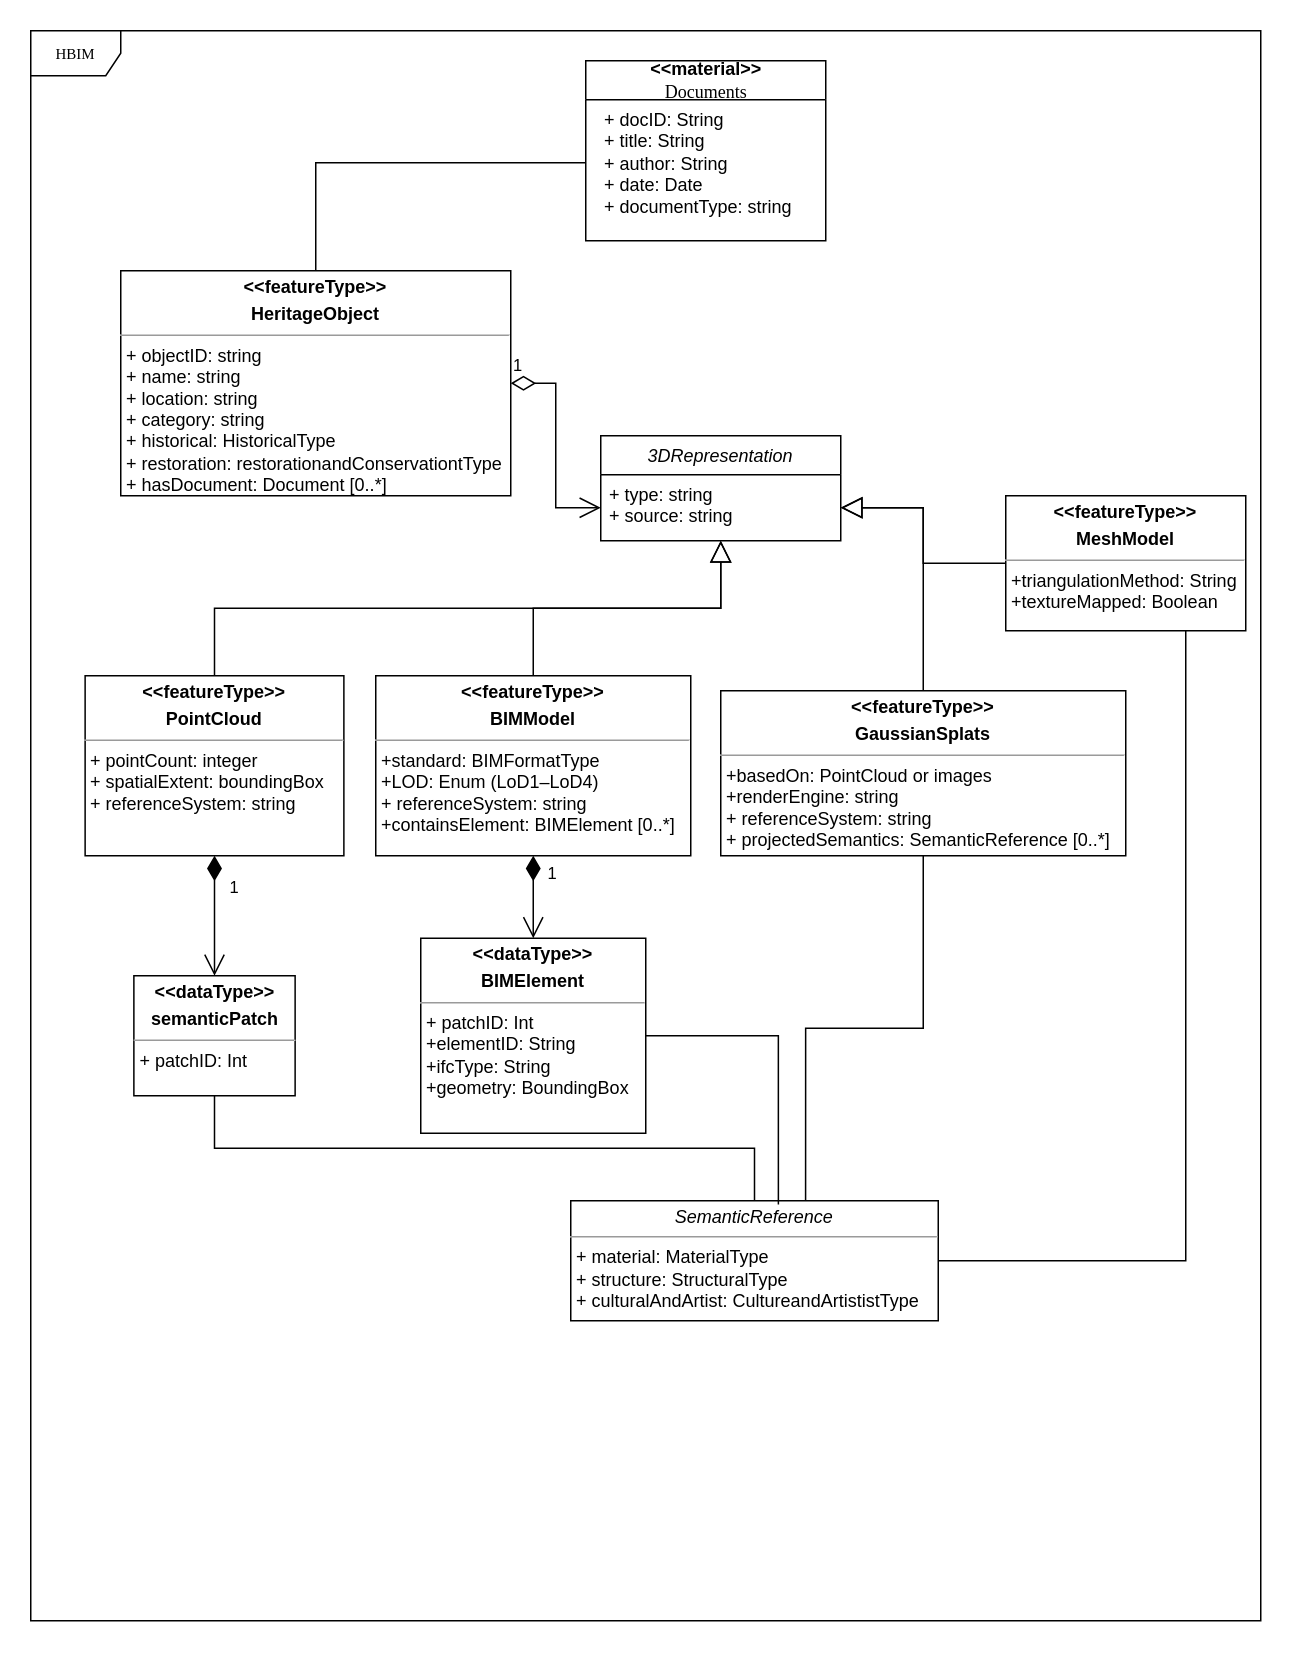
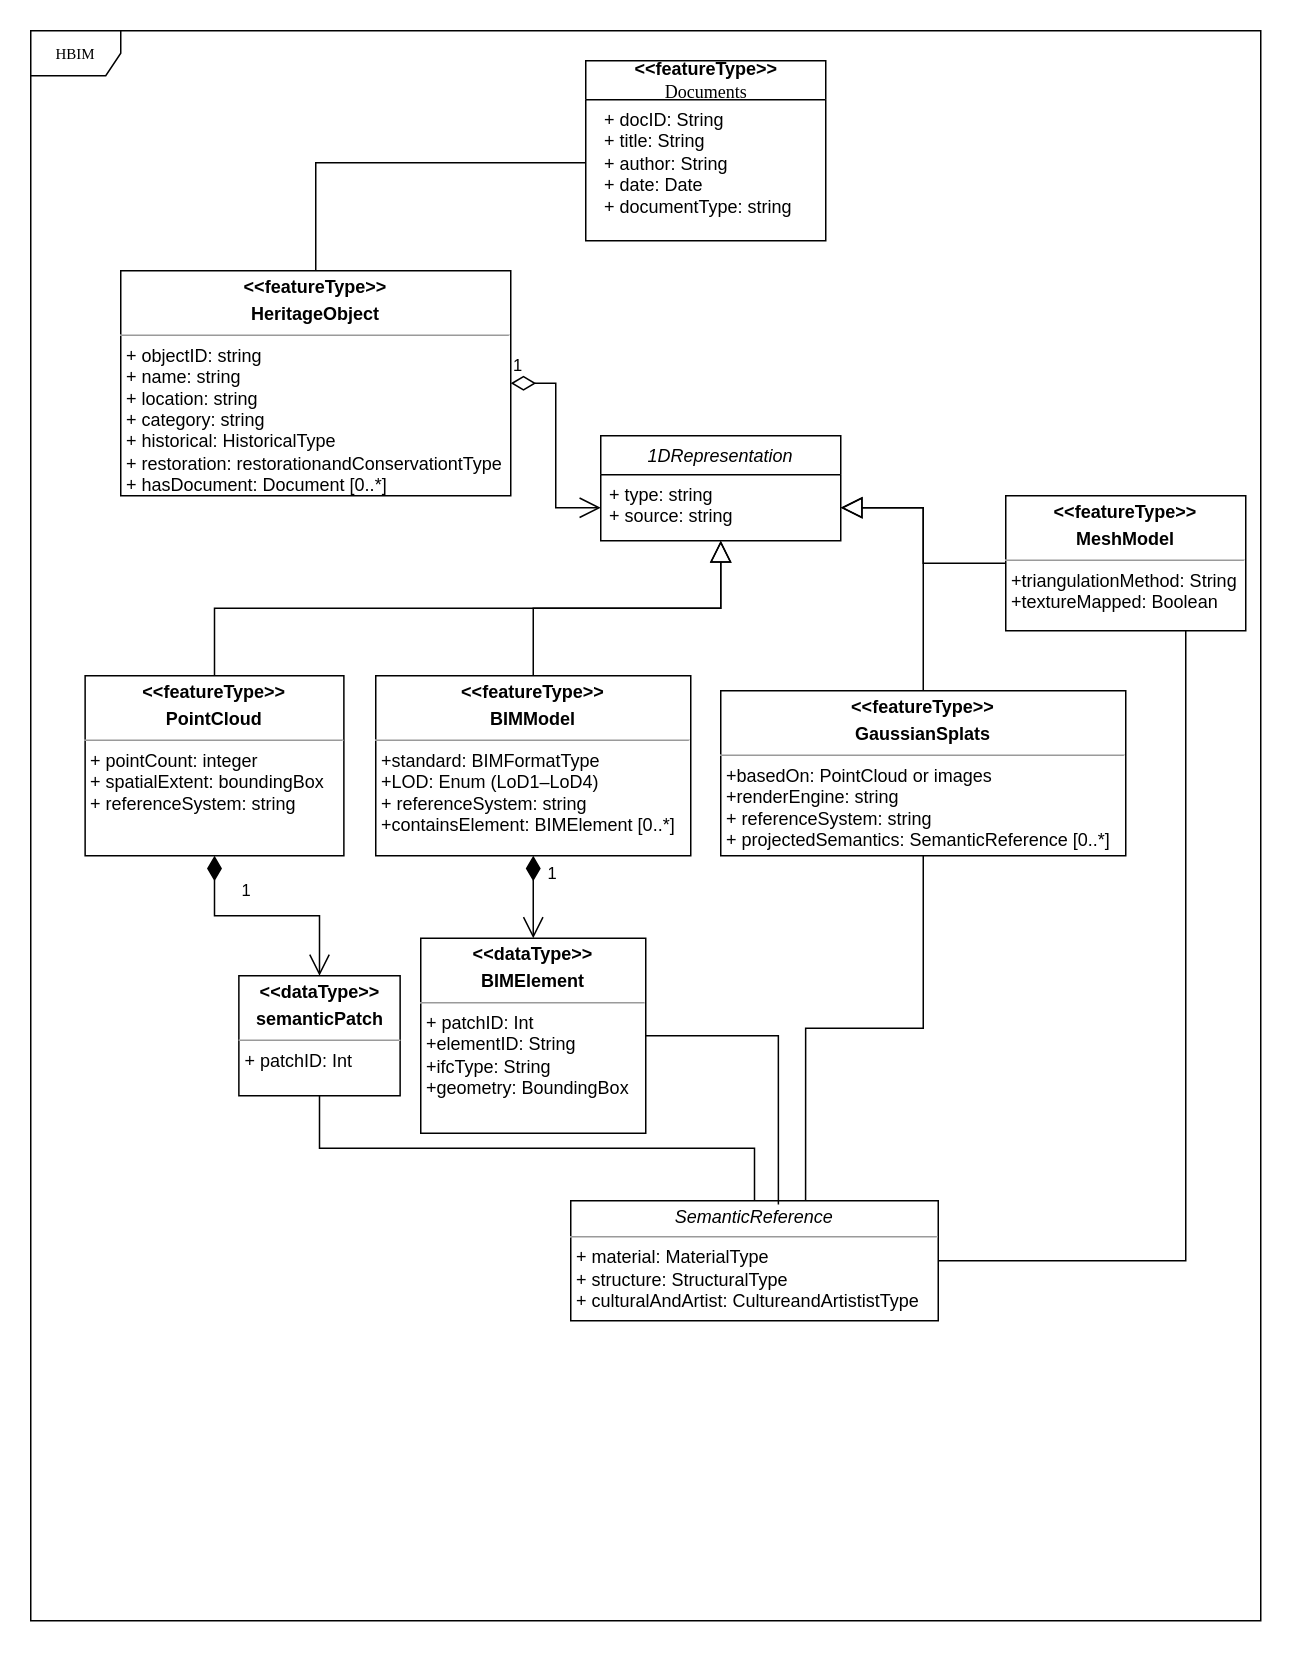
(707, 80) -> (707, 80)
(721, 457) -> (721, 457)
(215, 1036) -> (320, 1036)
